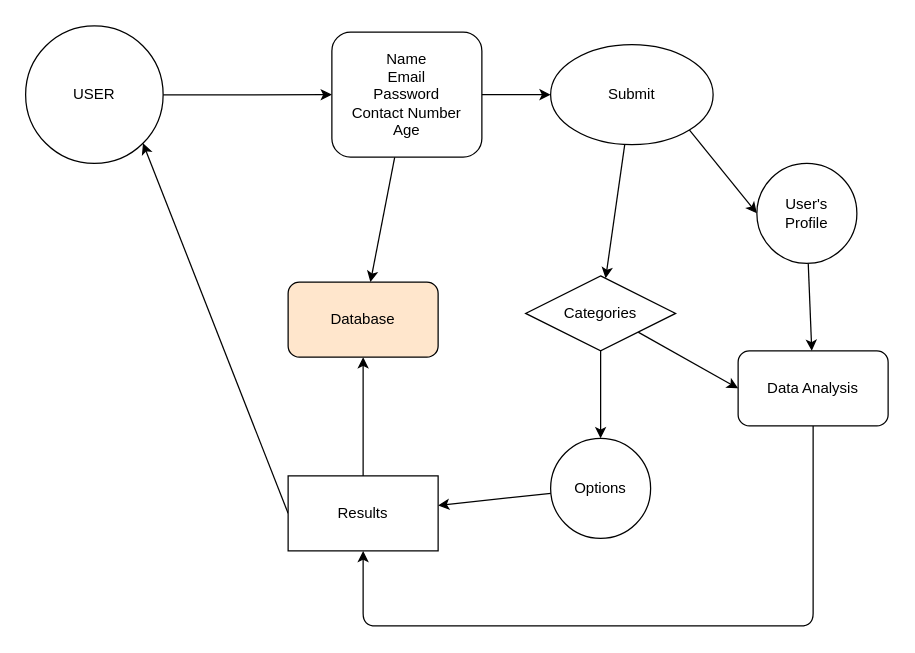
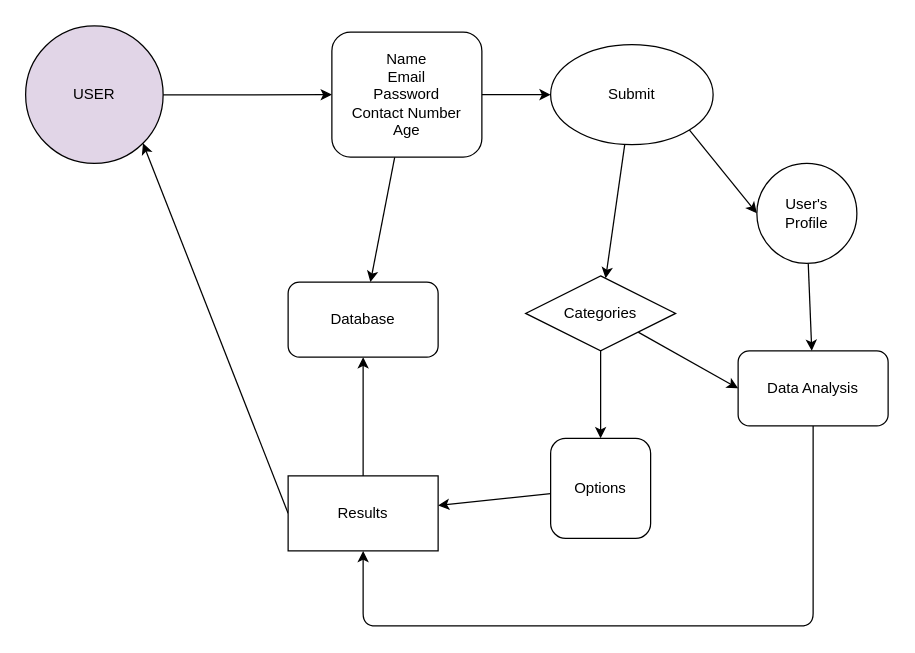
(94, 94) -> (94, 94)
(363, 319) -> (363, 319)
(601, 488) -> (601, 488)
